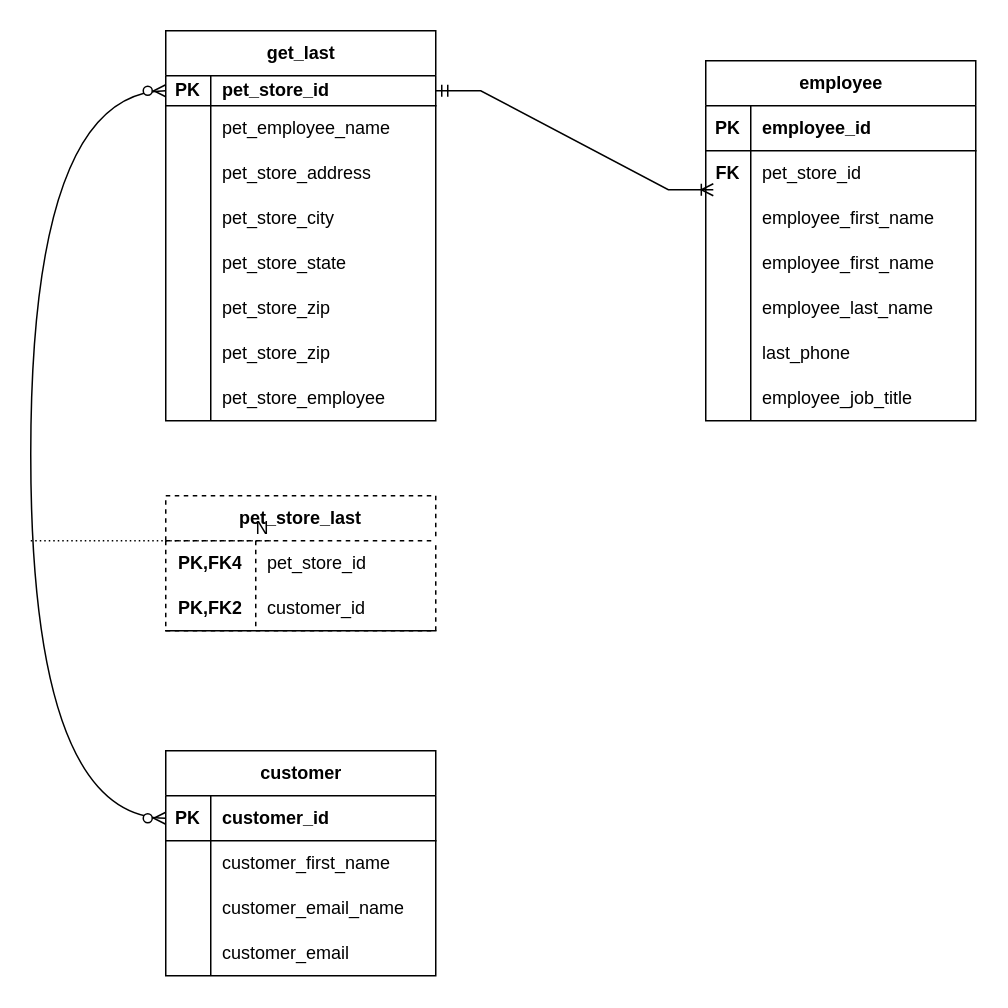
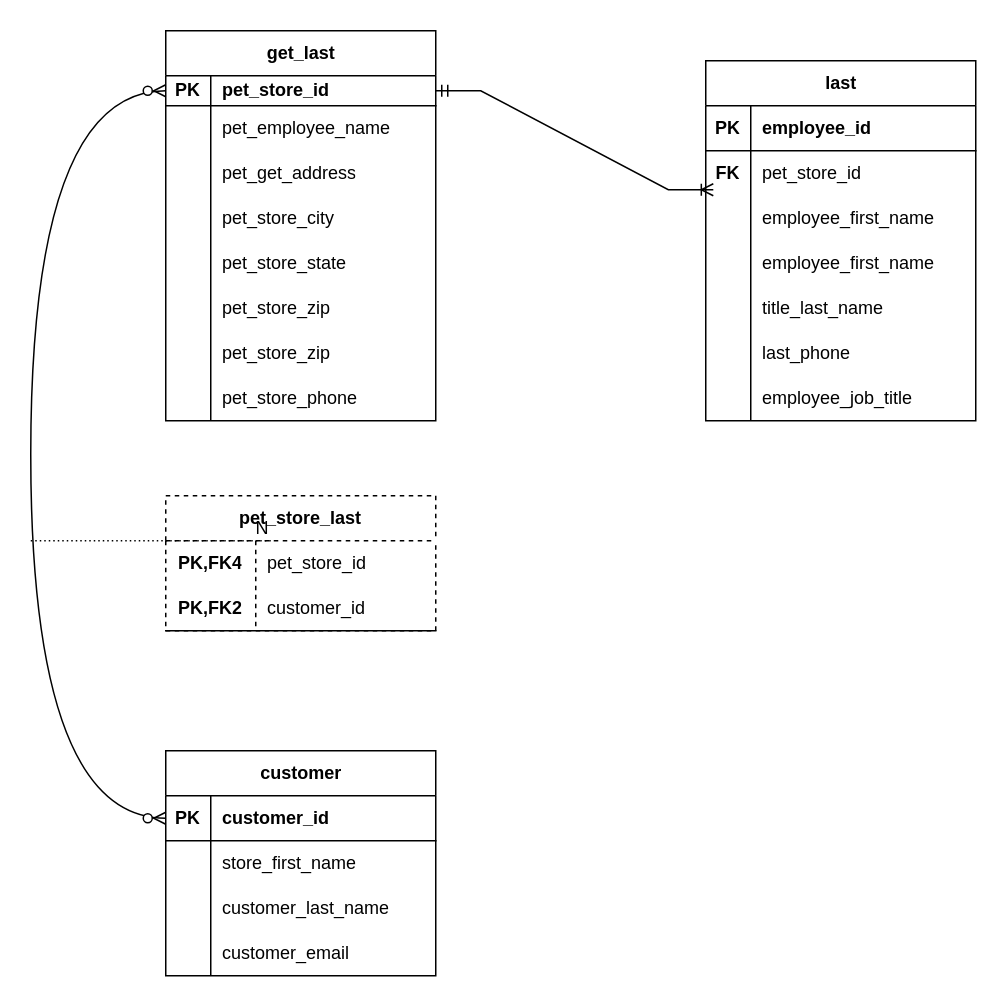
(842, 83) -> (842, 83)
(308, 173) -> (298, 173)
(849, 308) -> (831, 308)
(311, 398) -> (298, 398)
(316, 863) -> (301, 863)
(314, 908) -> (311, 908)
